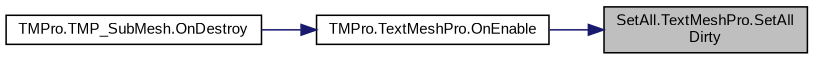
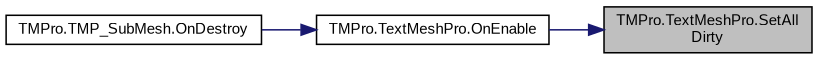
(706, 30) -> (708, 30)
